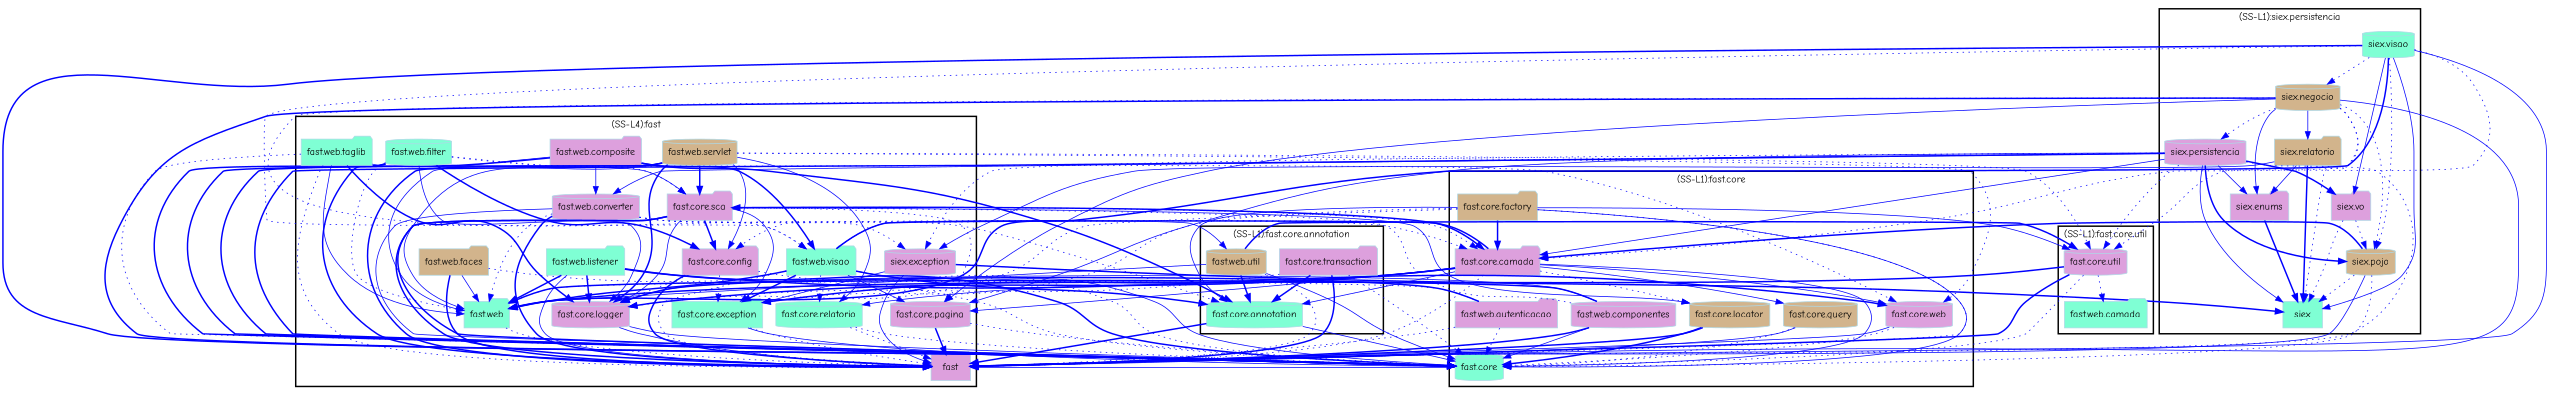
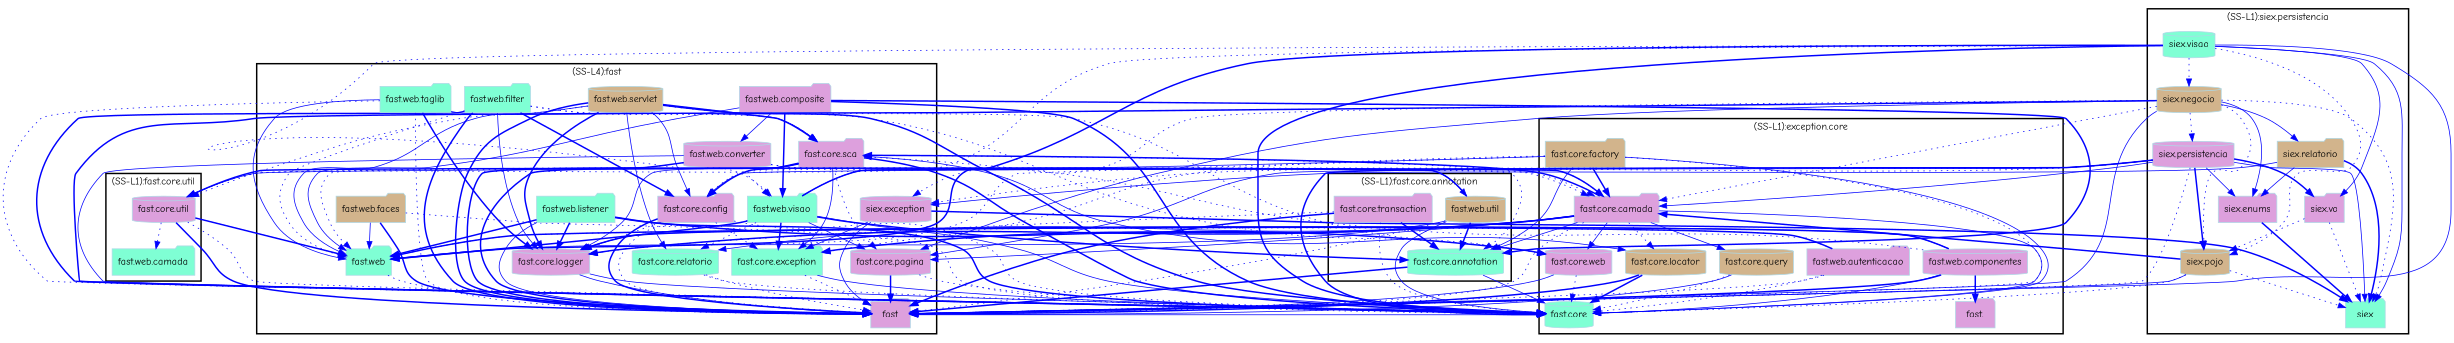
(419, 152) -> (497, 100)
(1390, 162) -> (1431, 169)
(1711, 180) -> (1801, 127)
none -> (1975, 315)
